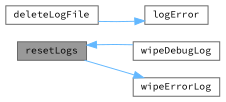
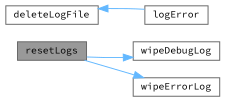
(116, 22) -> (126, 9)
(115, 44) -> (105, 58)
